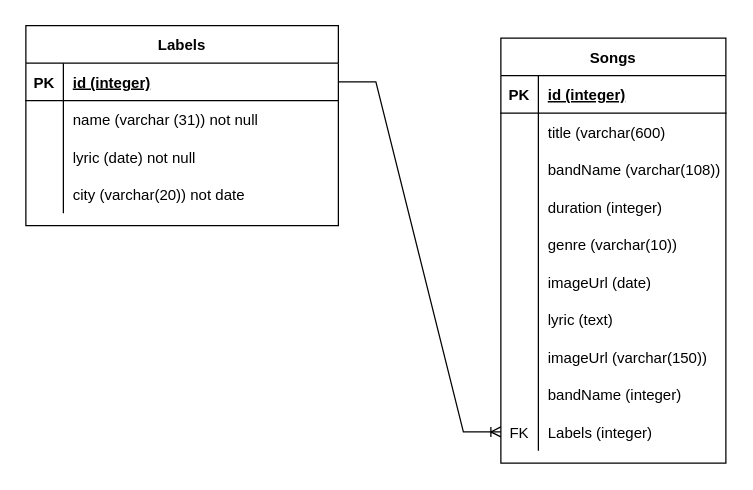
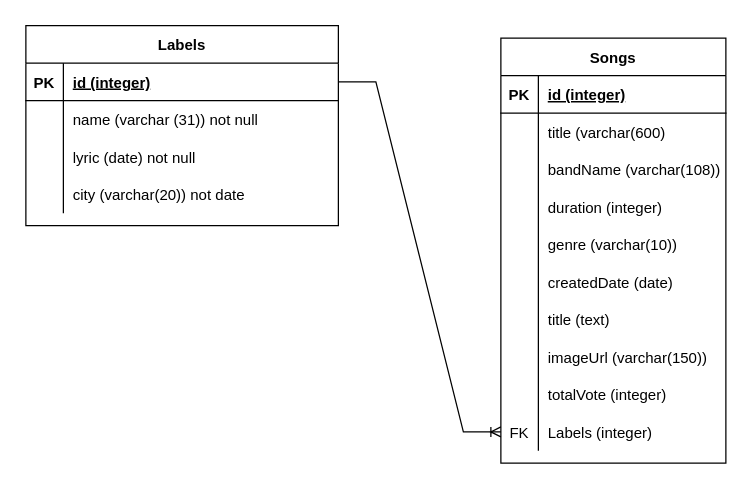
(605, 283) -> (621, 283)
(592, 320) -> (592, 320)
(619, 395) -> (621, 395)
